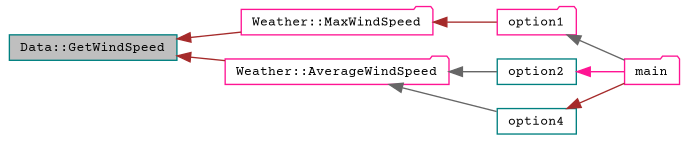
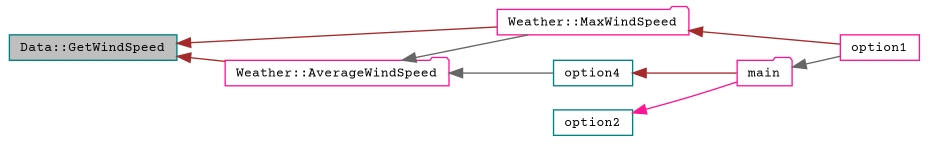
(537, 22) -> (880, 48)
(602, 50) -> (823, 60)
(480, 72) -> (472, 46)
